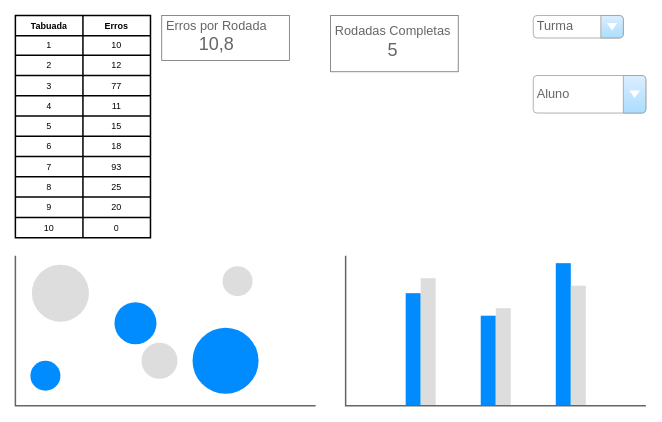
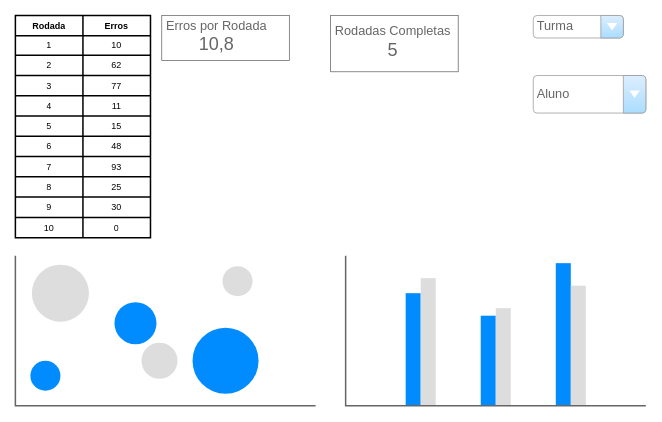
(49, 26) -> (49, 26)
(117, 66) -> (117, 66)
(117, 147) -> (117, 147)
(117, 207) -> (117, 207)
